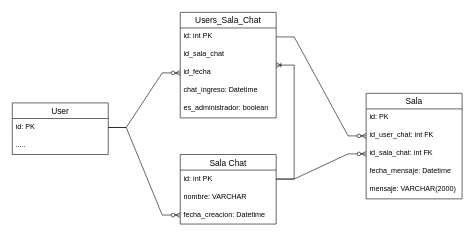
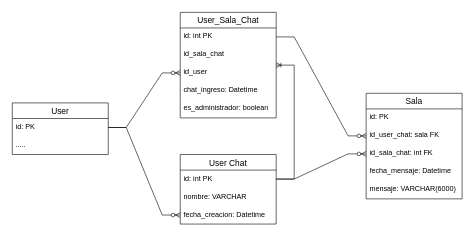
(228, 21) -> (228, 21)
(199, 72) -> (197, 72)
(405, 135) -> (407, 135)
(228, 163) -> (228, 163)
(412, 189) -> (412, 189)
